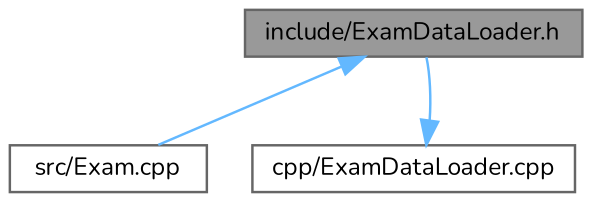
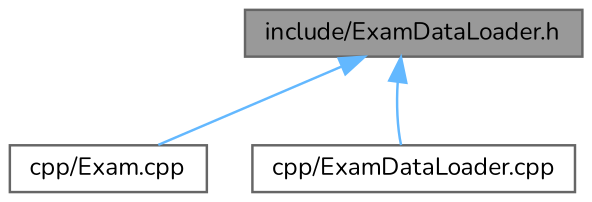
(430, 89) -> (397, 114)
(108, 169) -> (108, 169)
